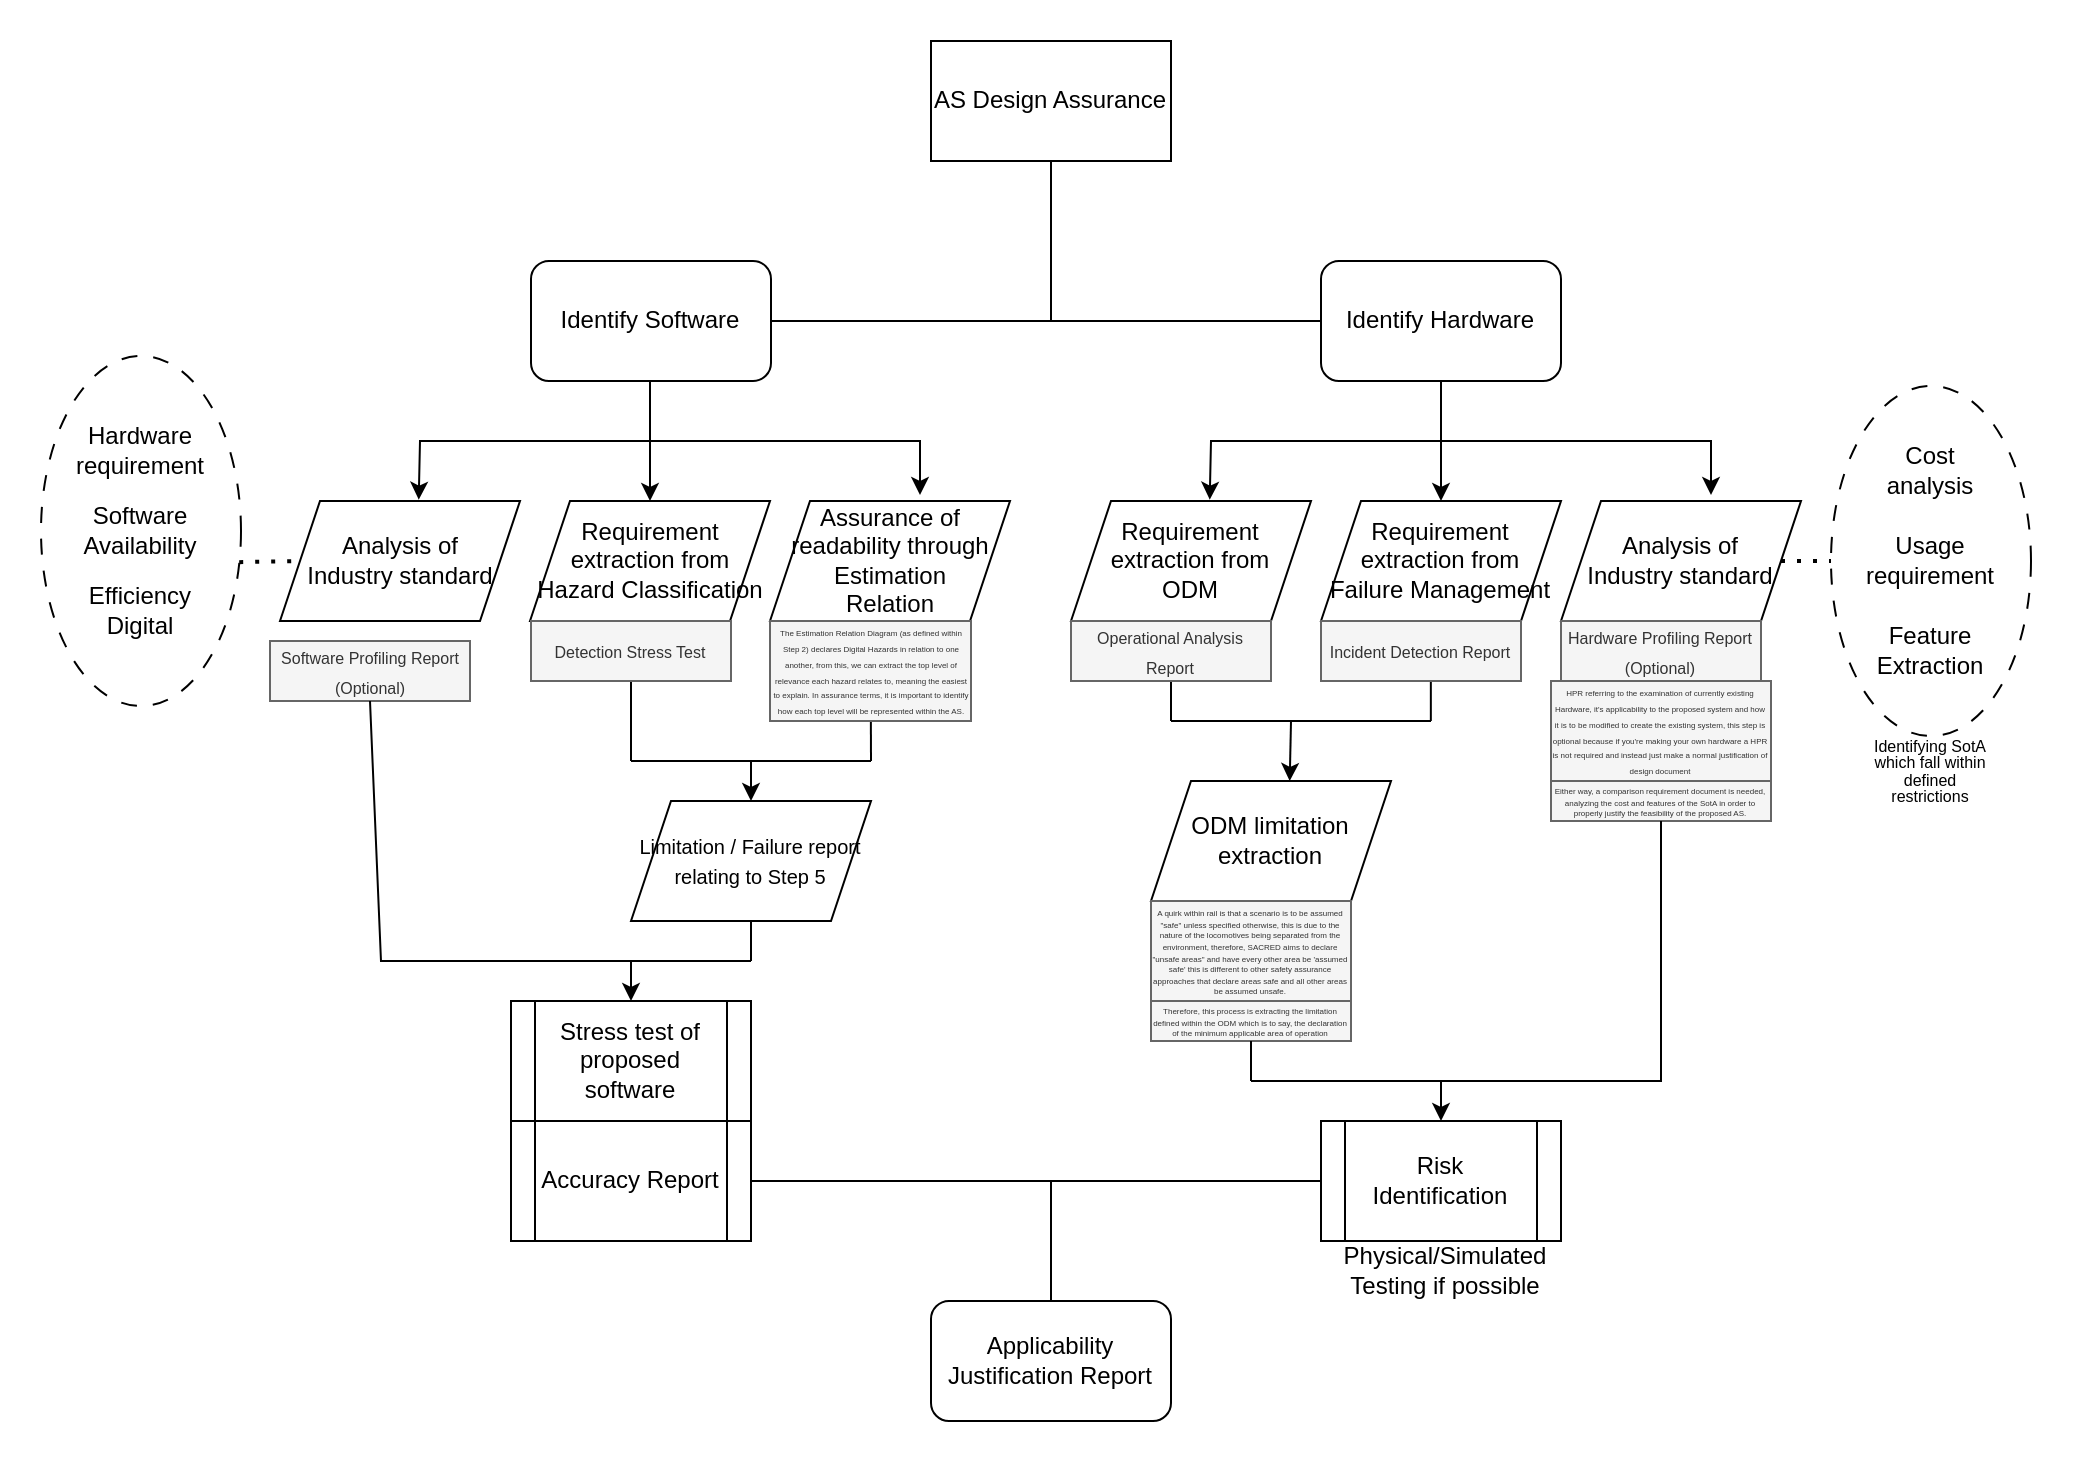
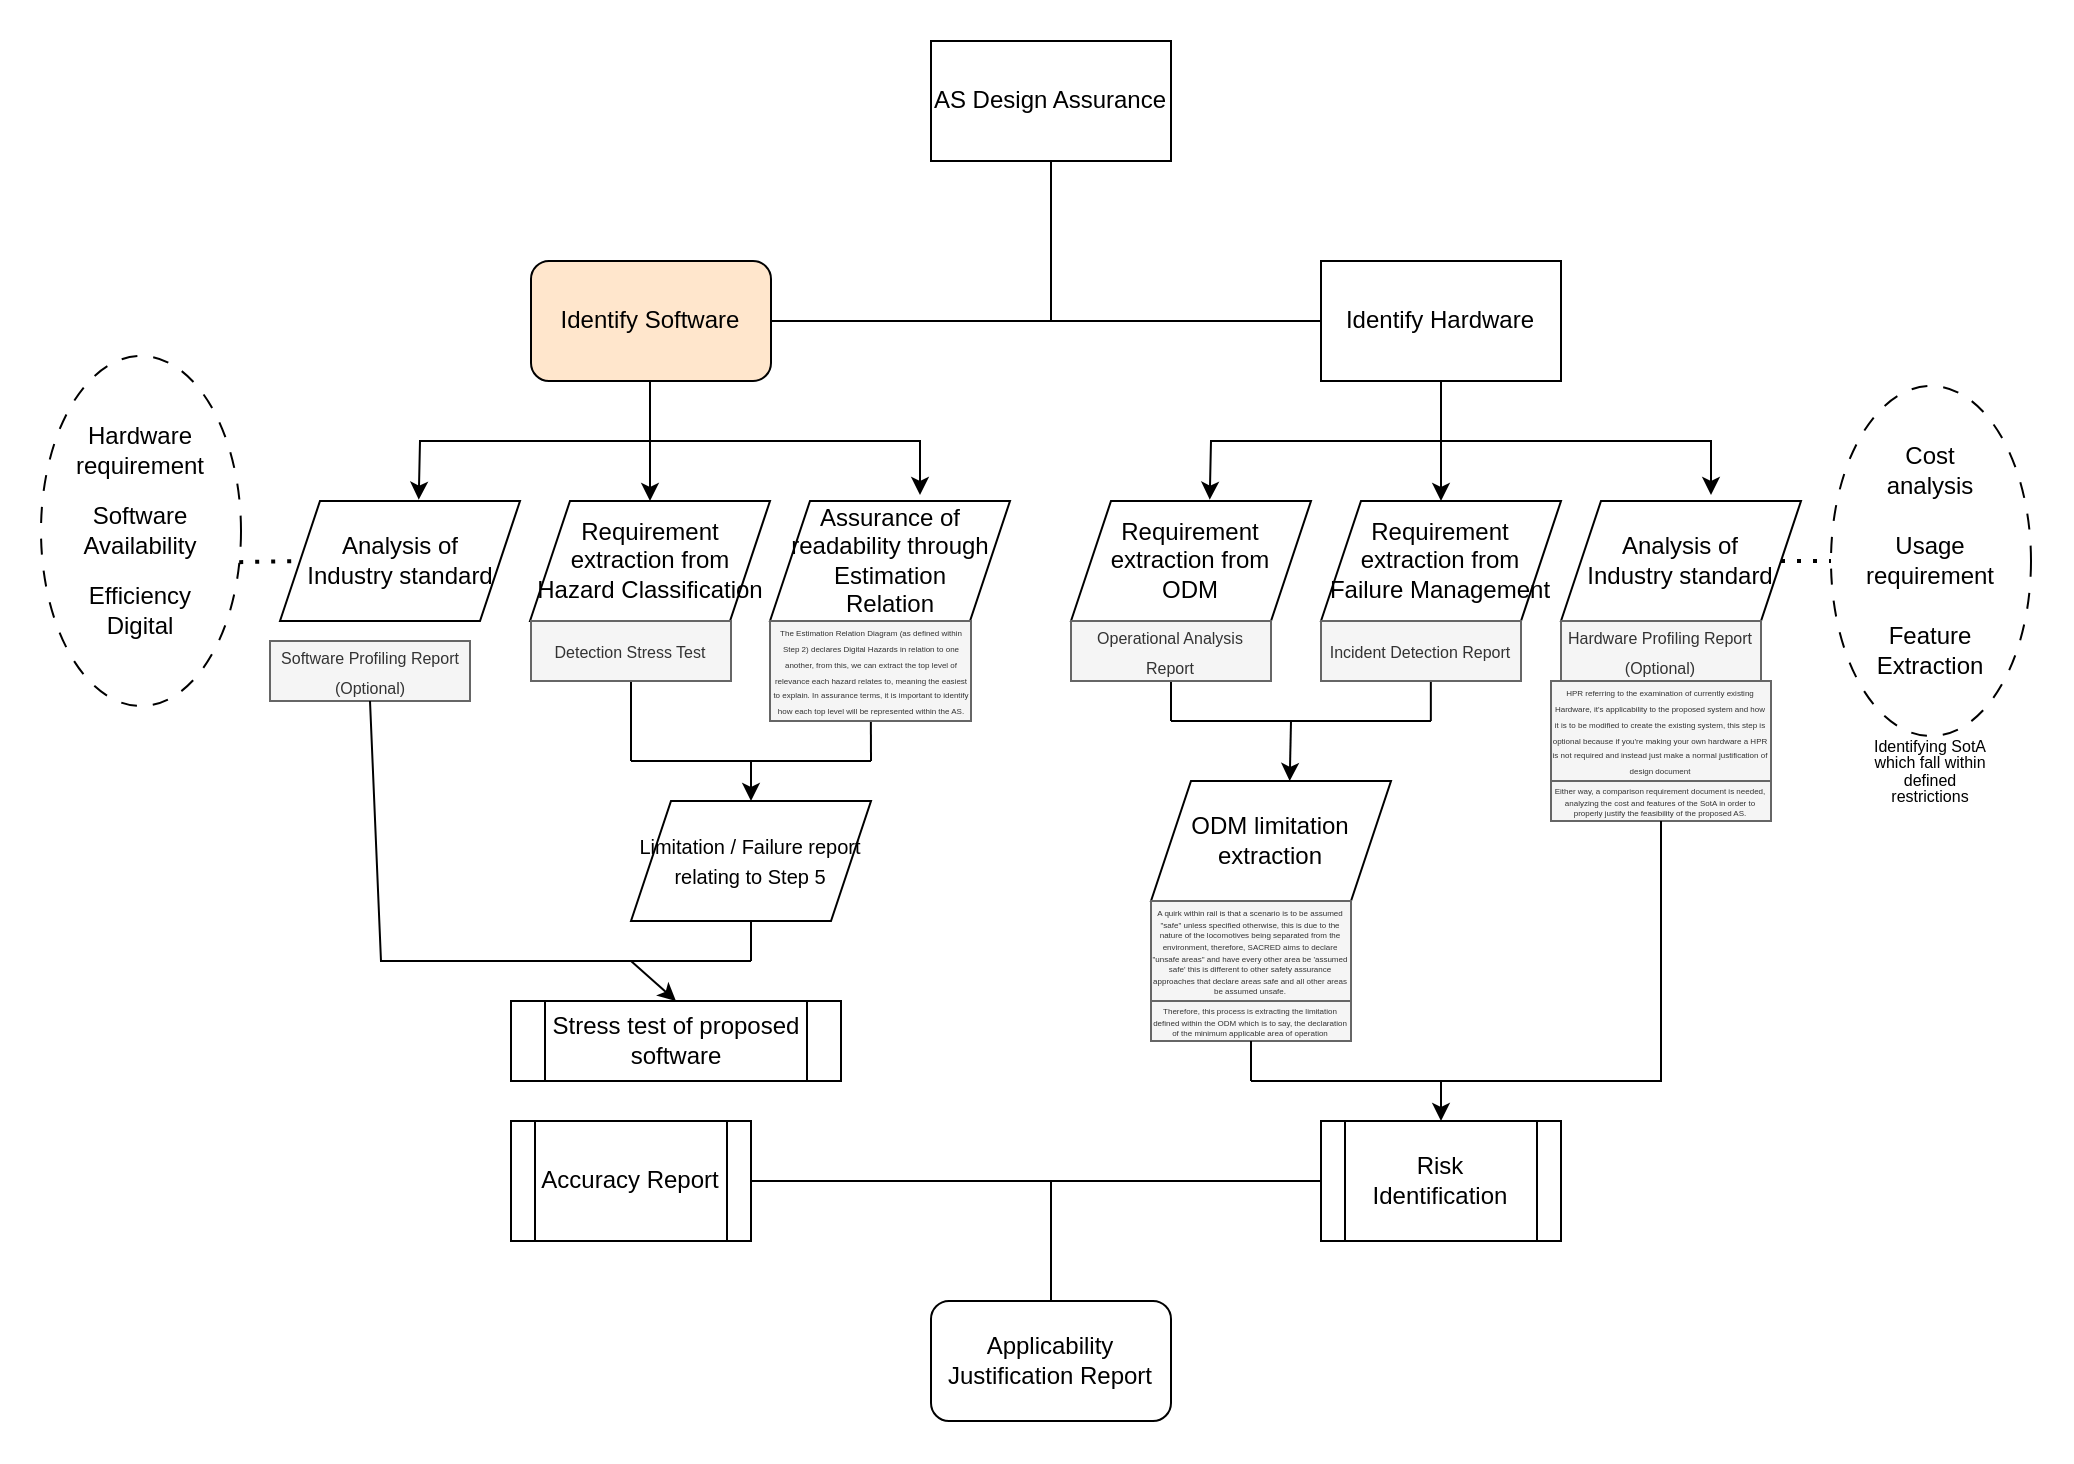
(651, 321) -> (651, 321)
(1441, 321) -> (1441, 321)
(631, 1061) -> (676, 1041)
(1446, 1271) -> none
